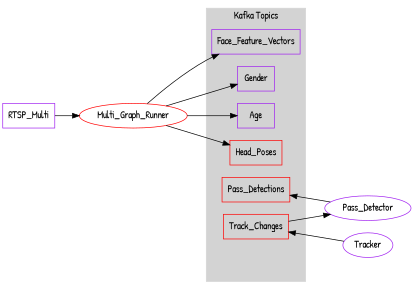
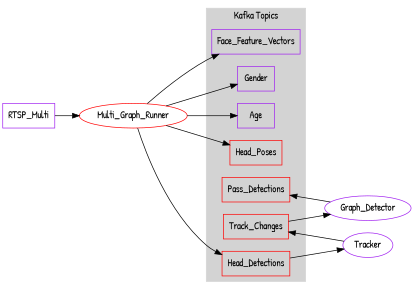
(368, 208) -> (368, 208)
none -> (256, 264)
